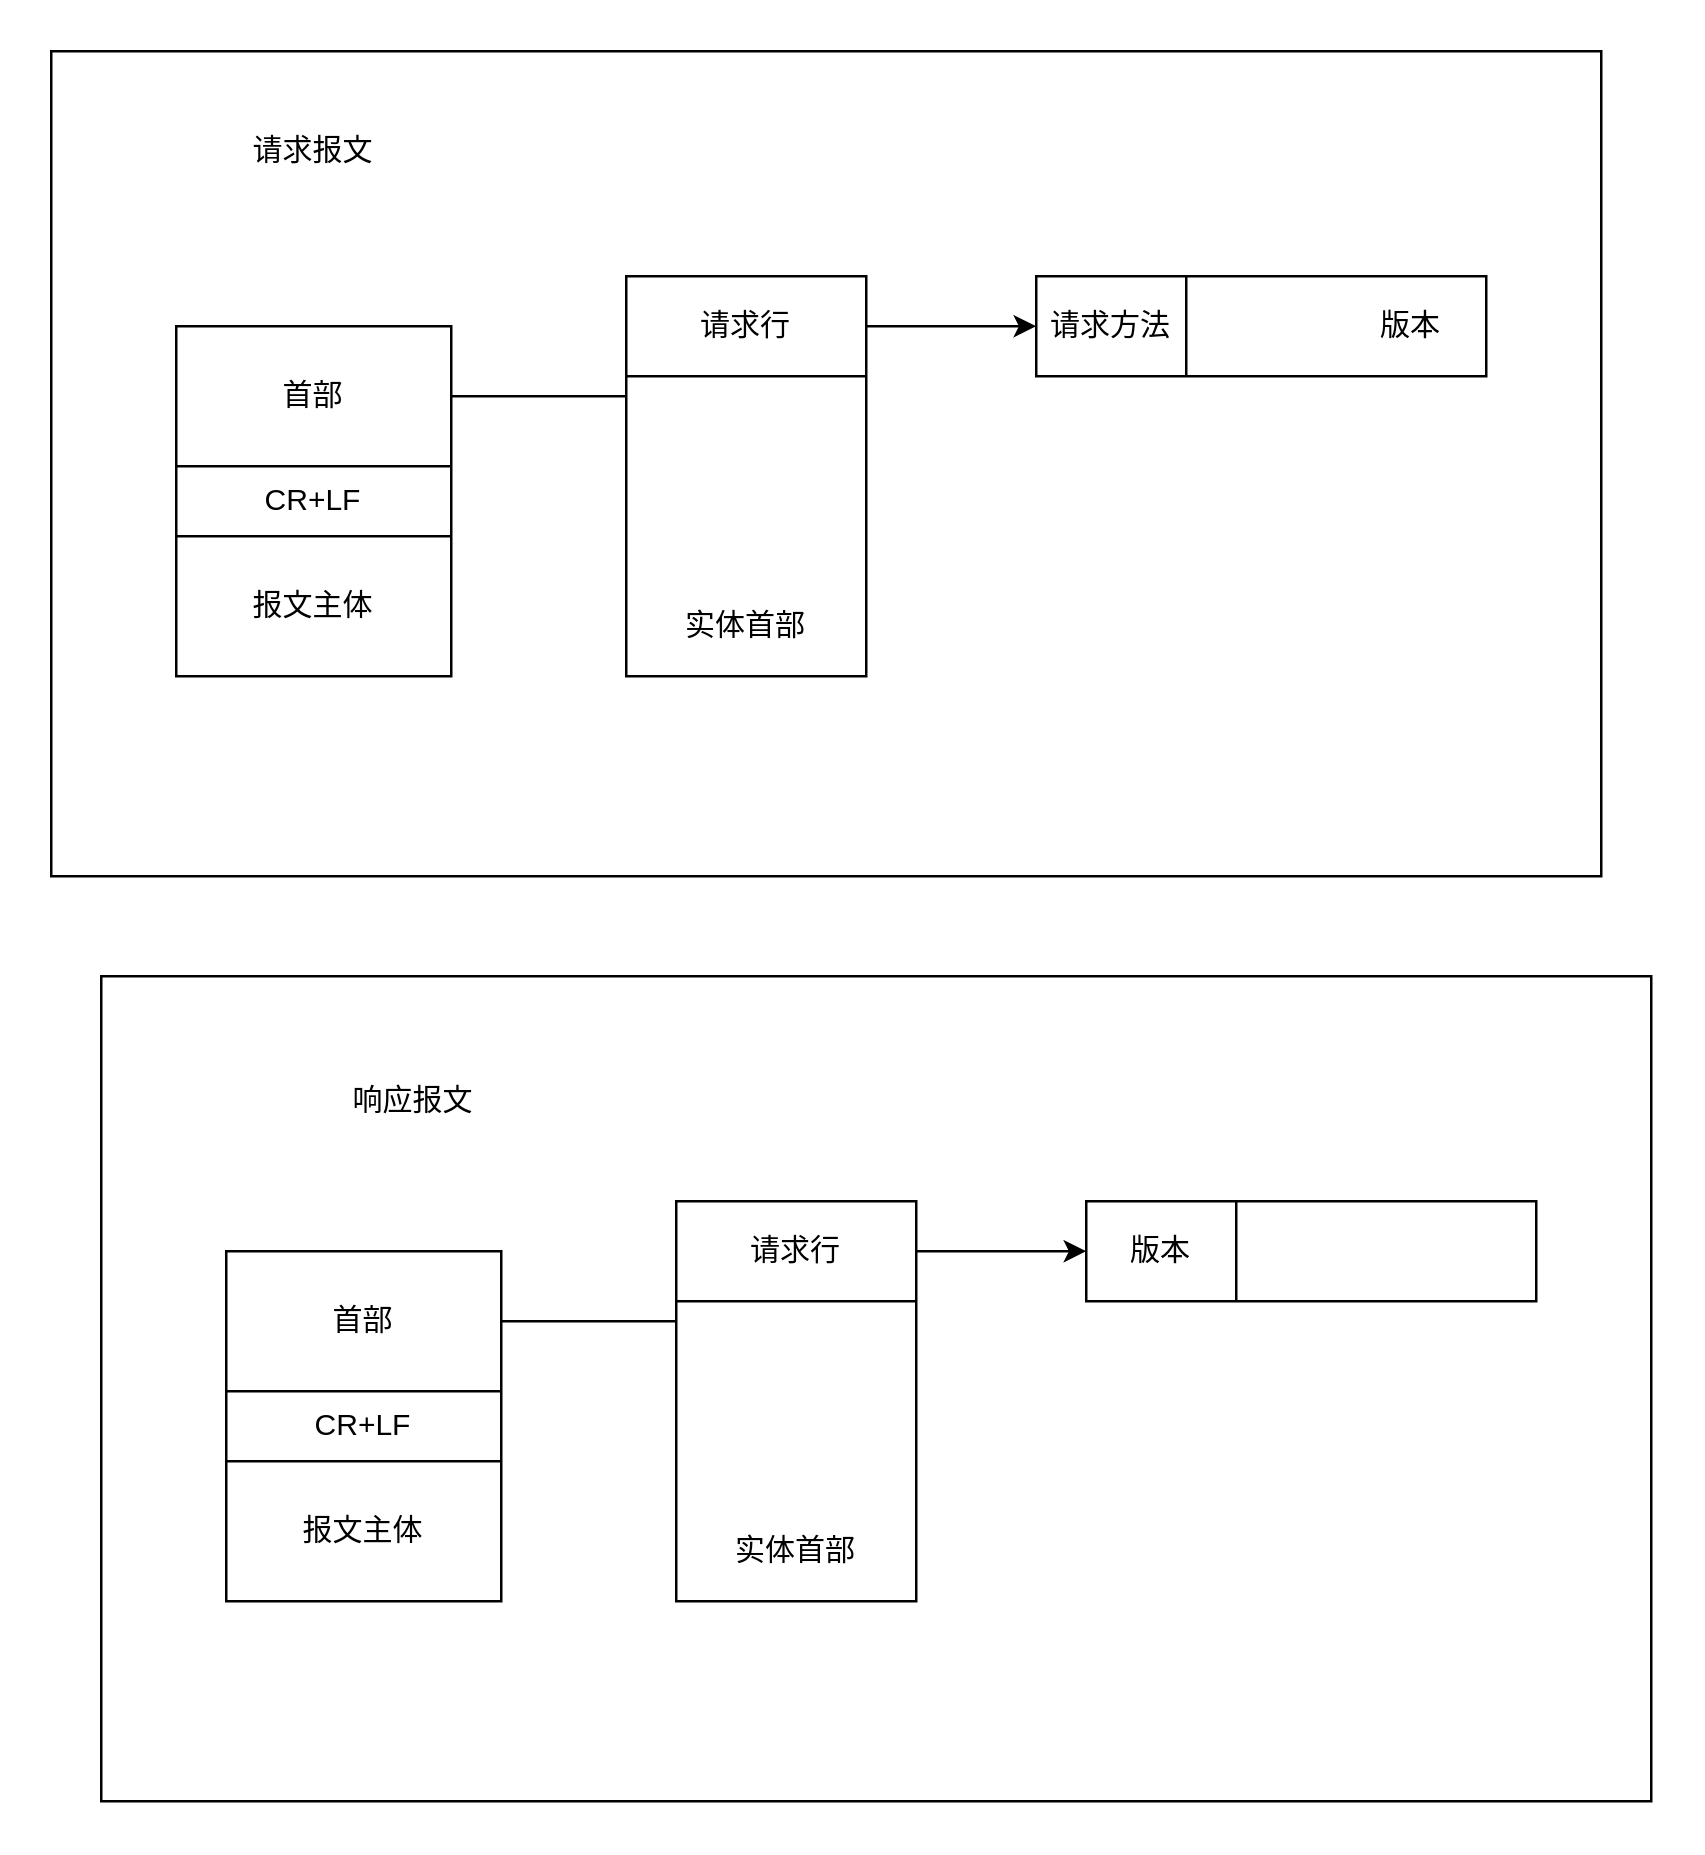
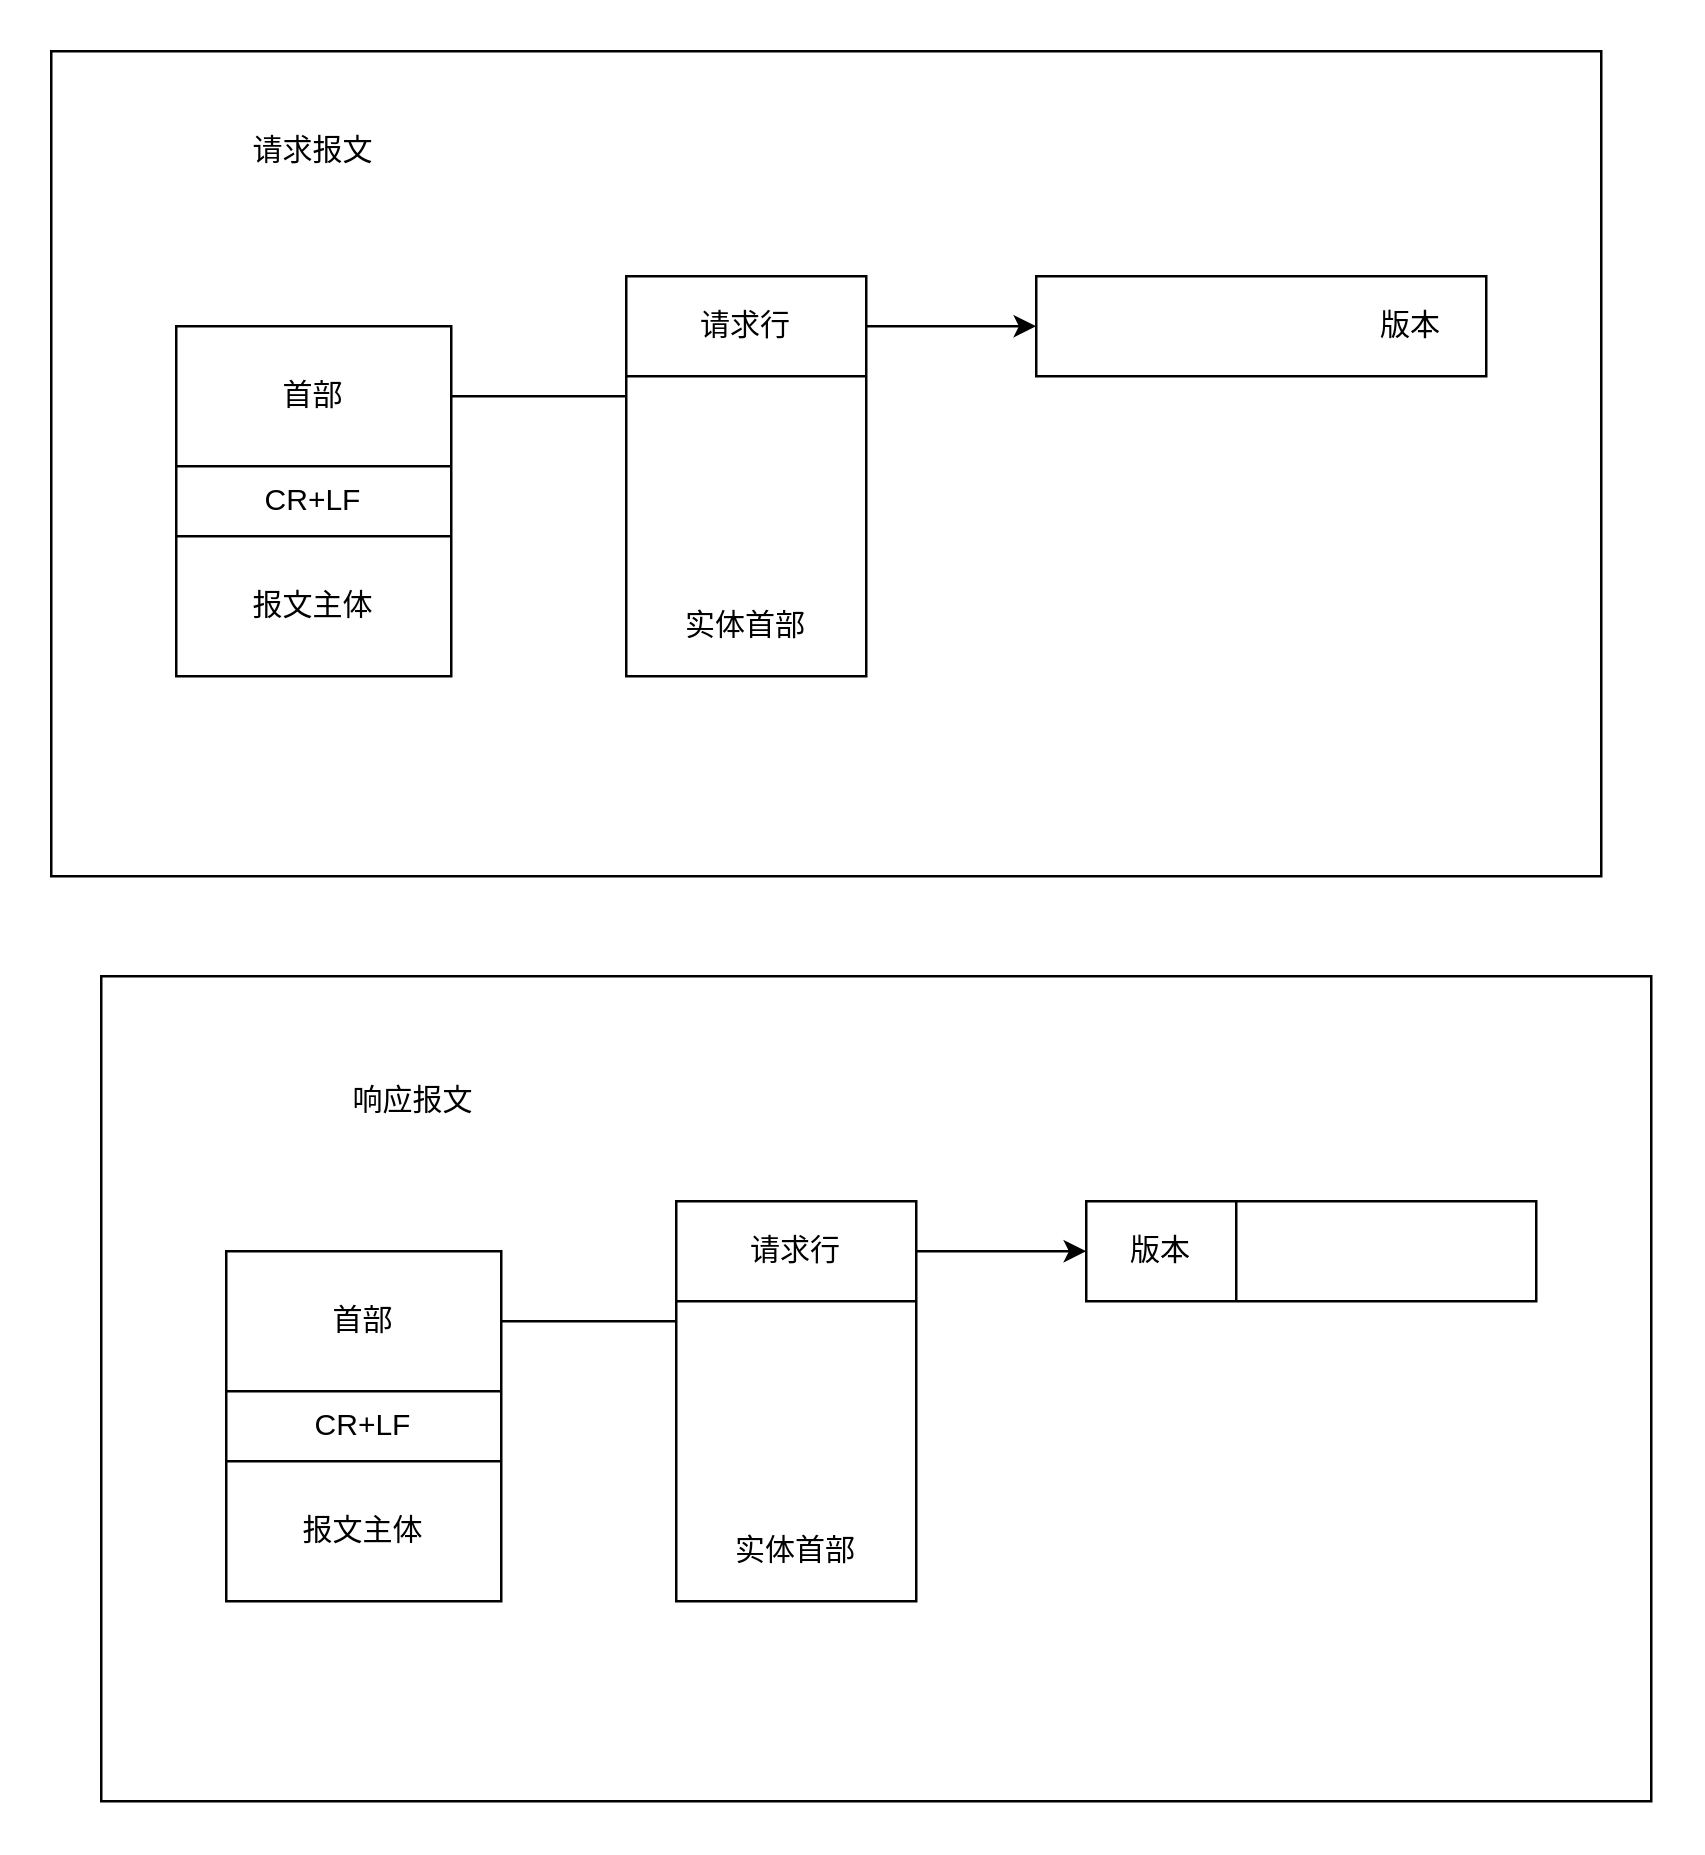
(1111, 326) -> none
